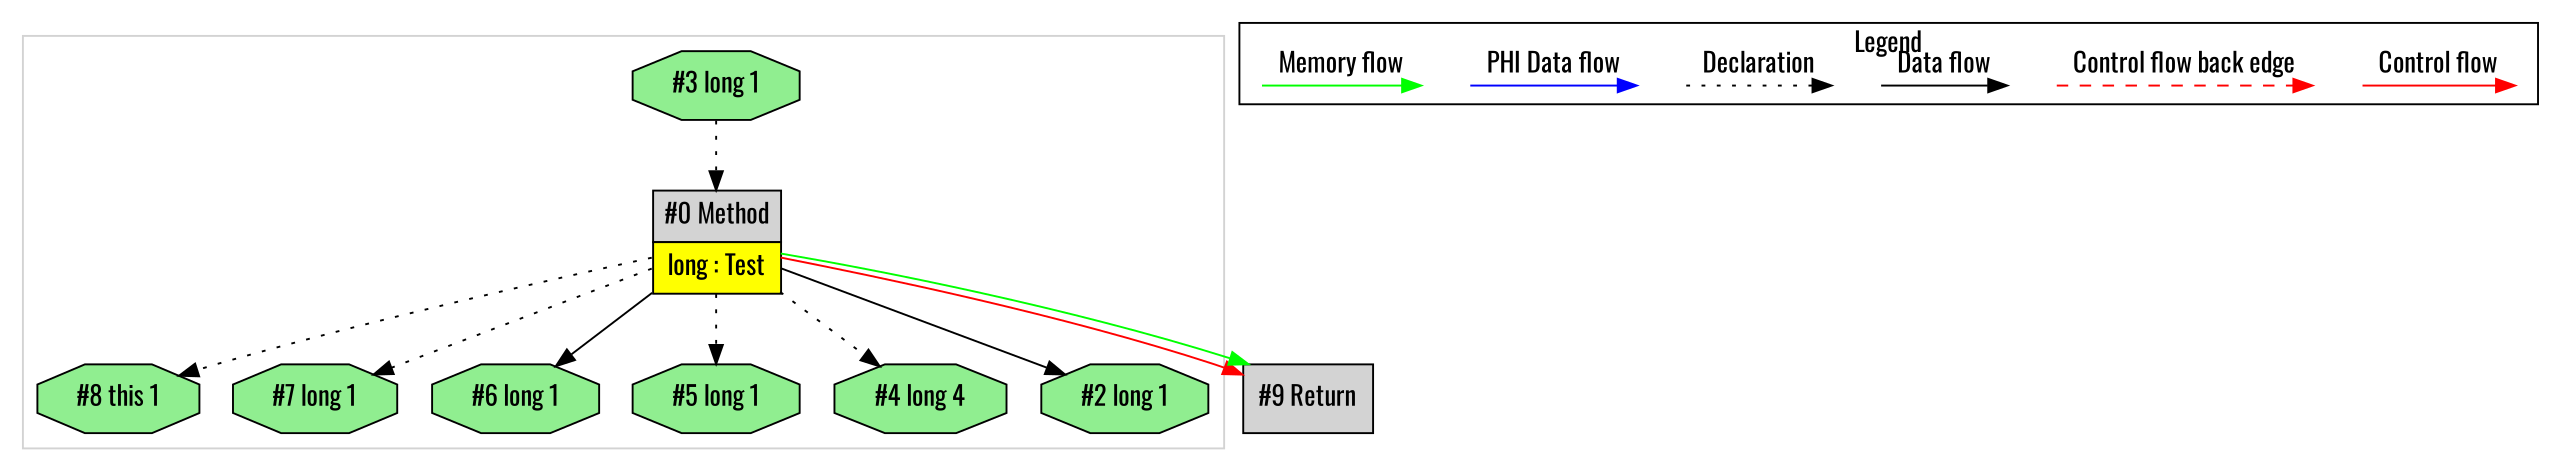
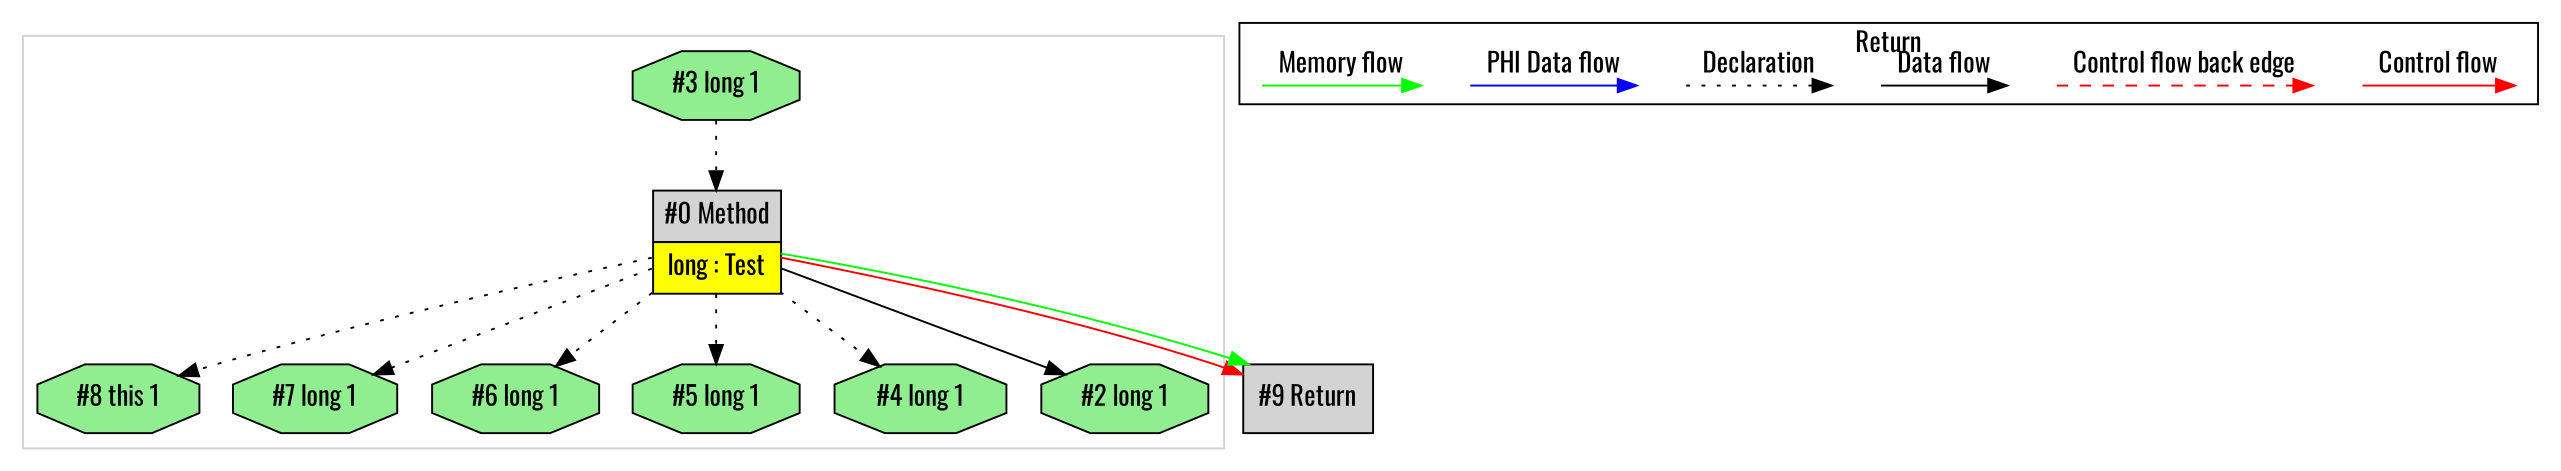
(1889, 45) -> (1889, 45)
(612, 324) -> (612, 324)
(920, 399) -> (920, 399)
